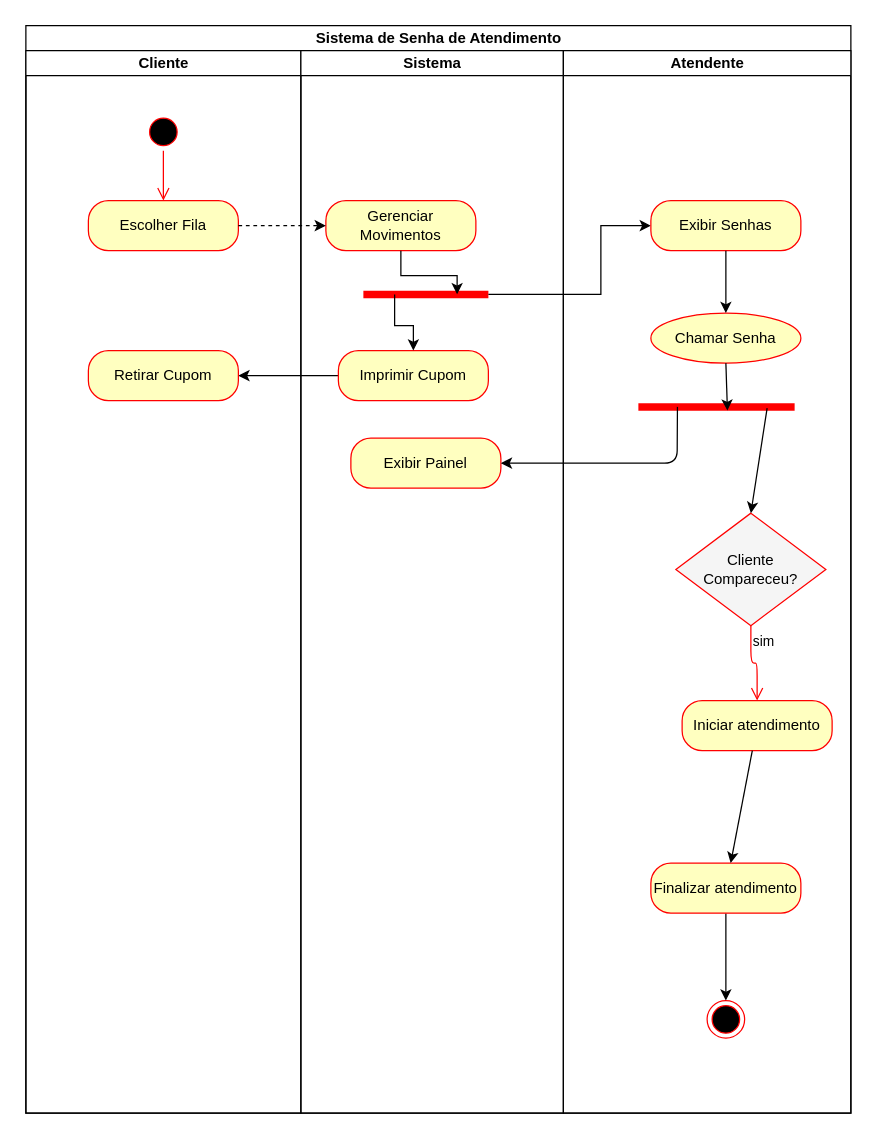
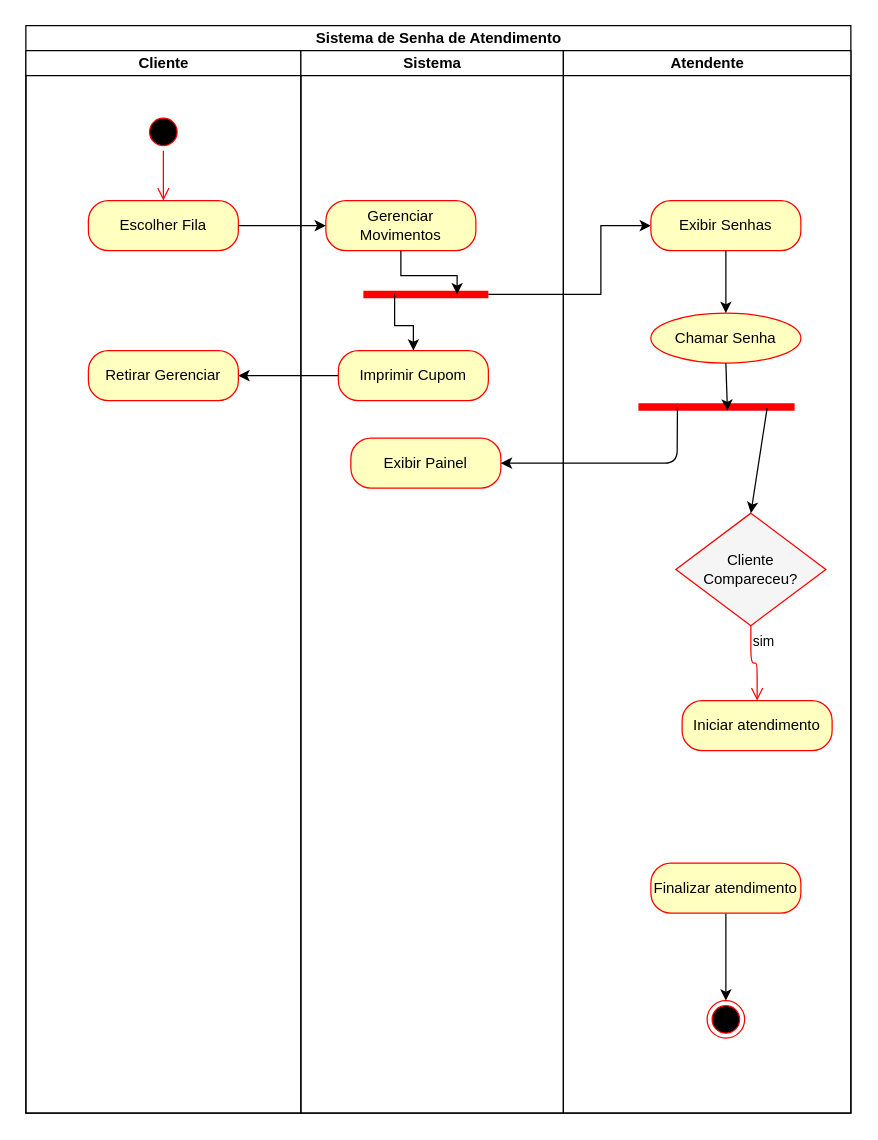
(276, 226) -> (276, 226)
(163, 376) -> (163, 376)
(742, 803) -> none
